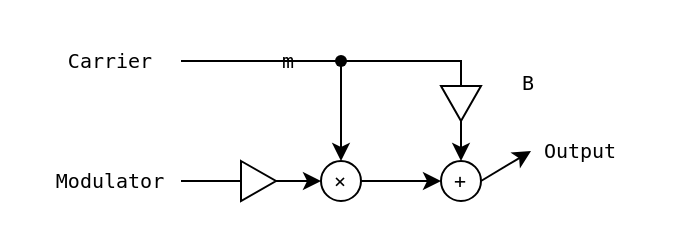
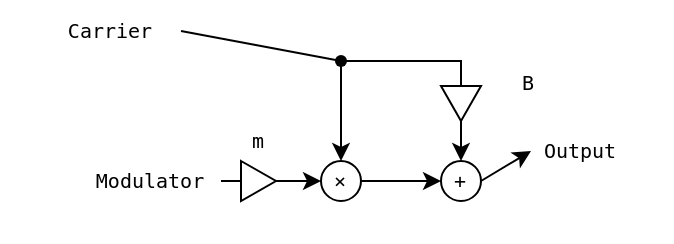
(111, 61) -> (111, 31)
(289, 61) -> (259, 141)
(111, 181) -> (151, 181)
